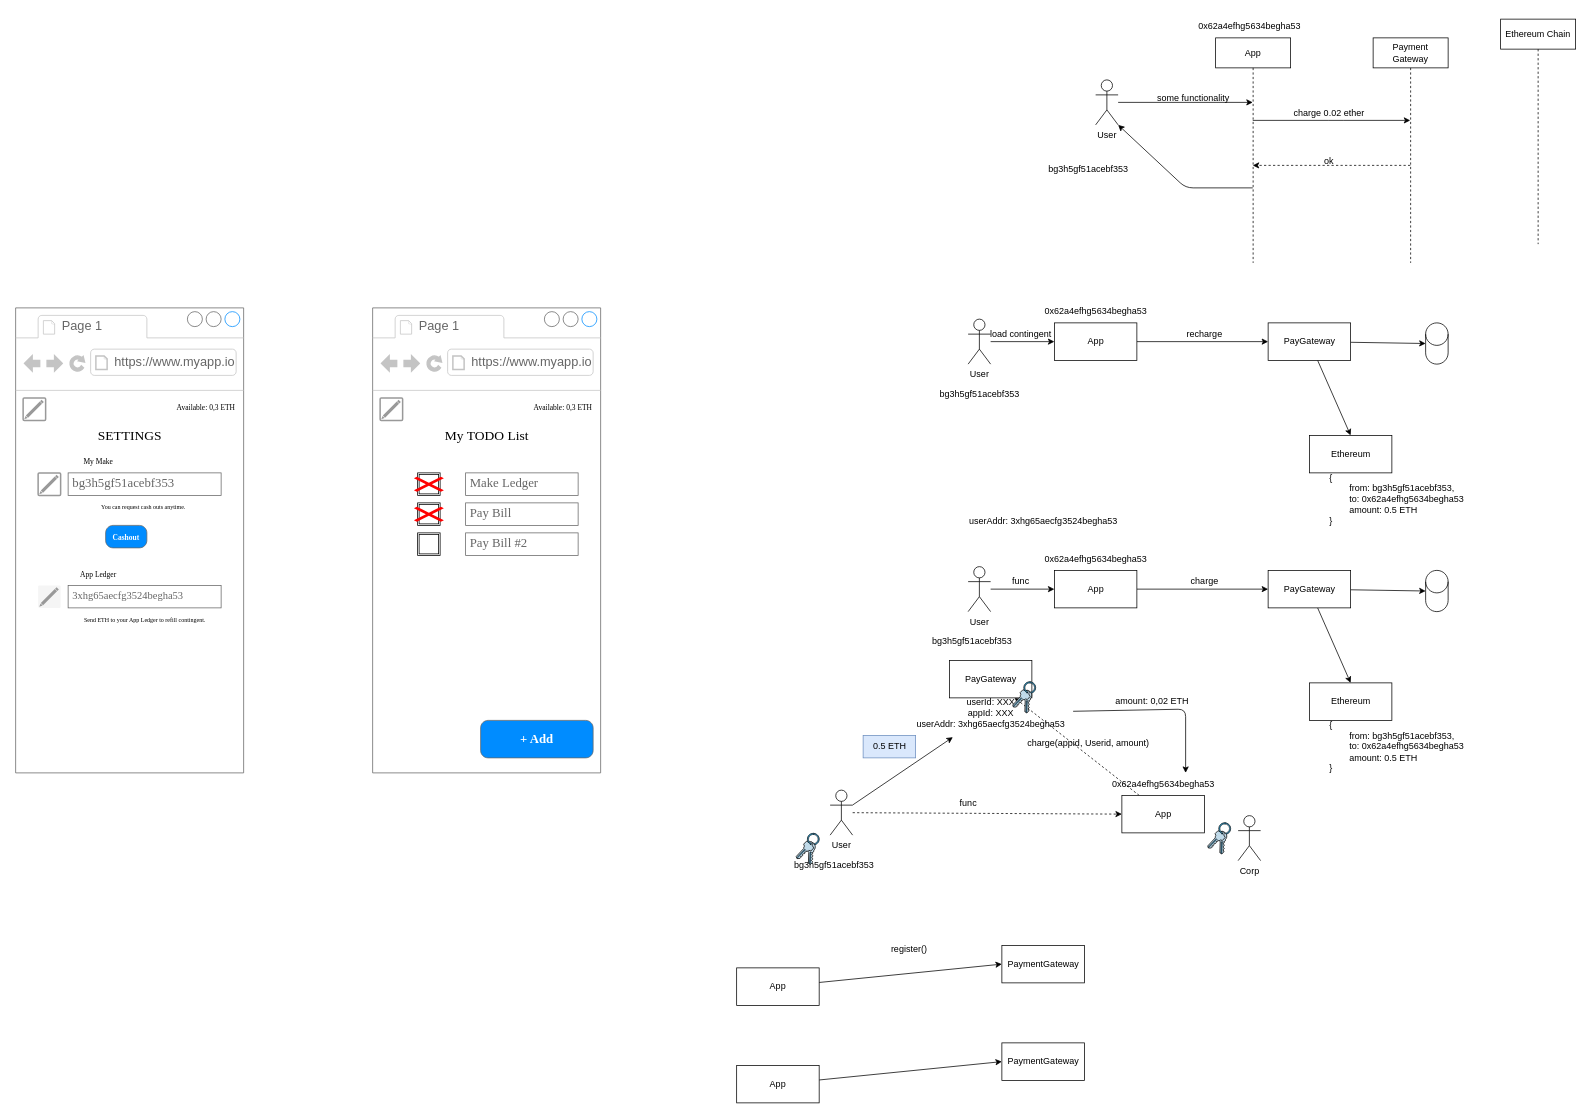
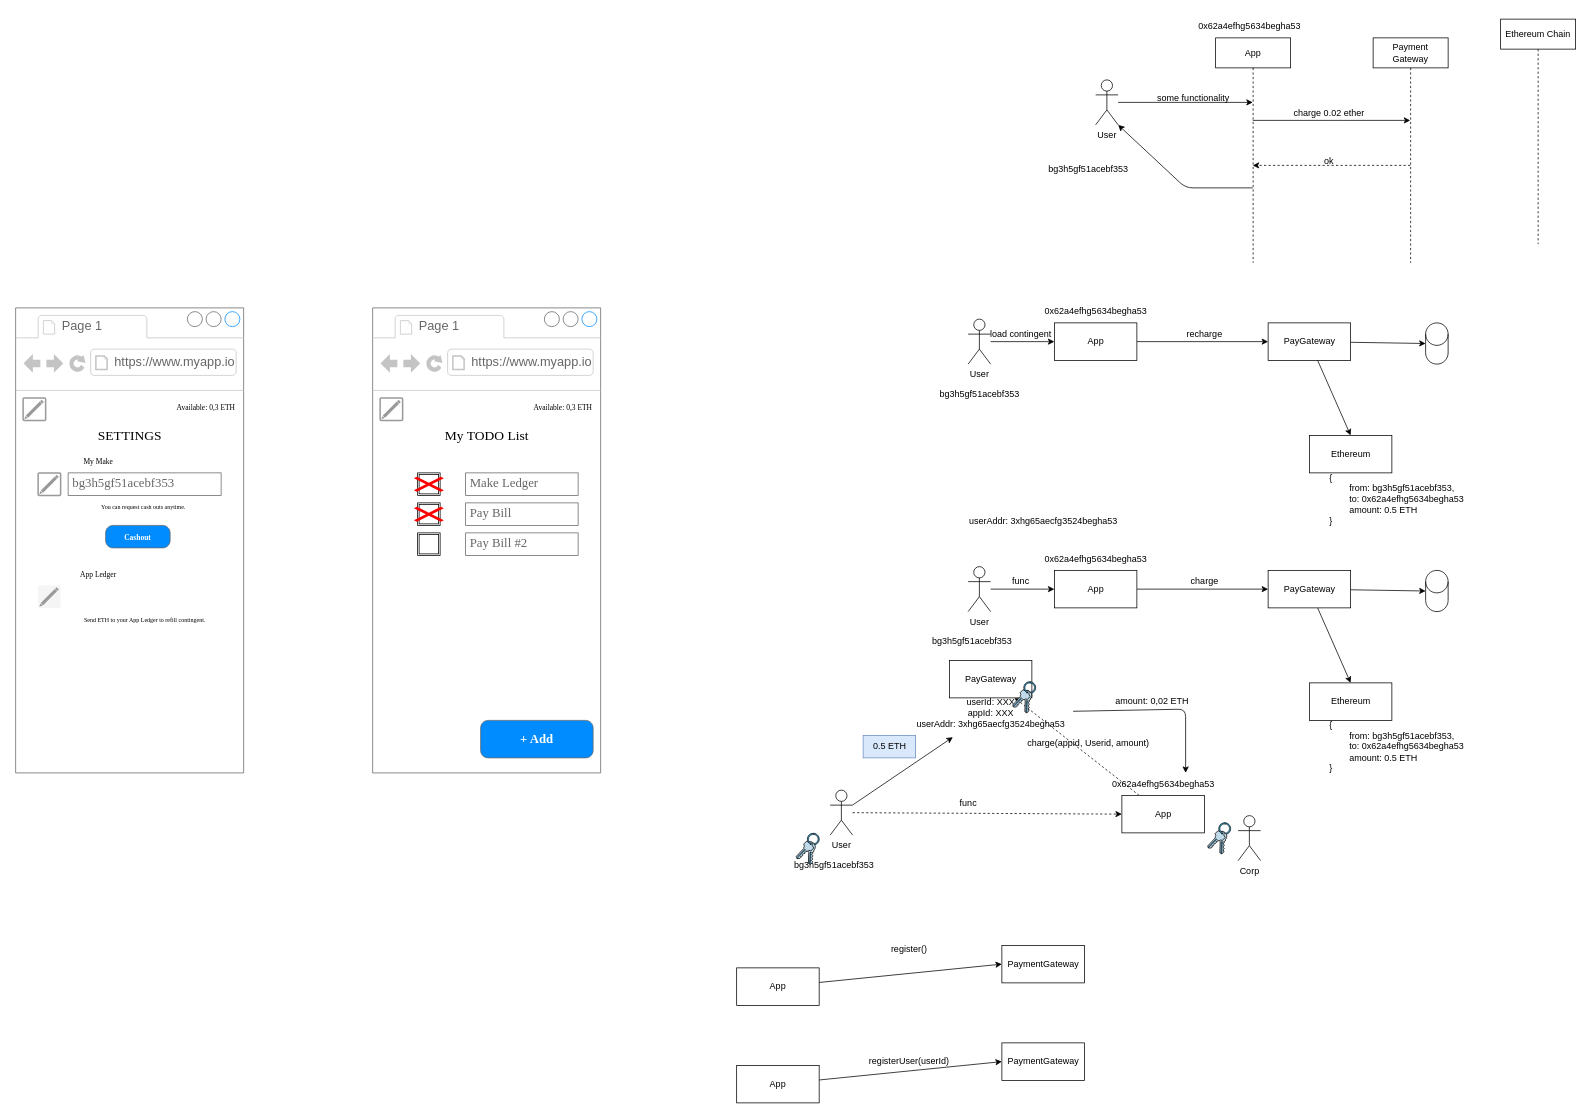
(126, 537) -> (138, 537)
(144, 597) -> none
none -> (909, 1062)
